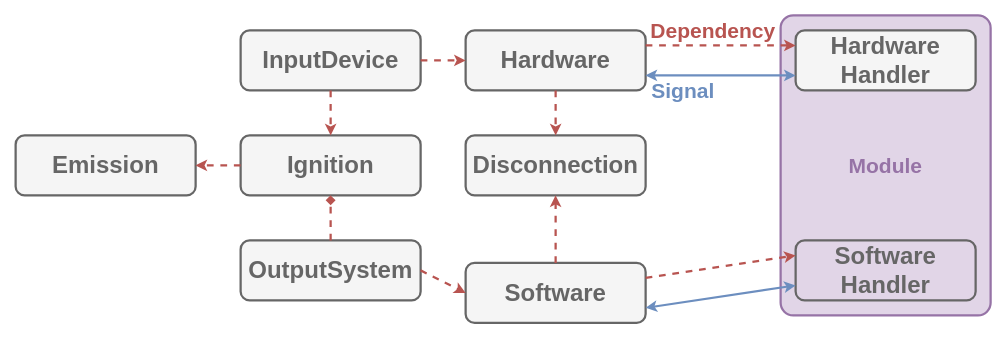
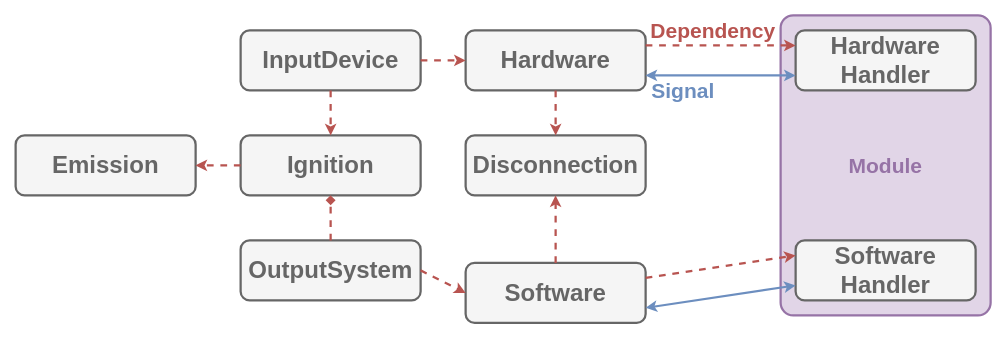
(885, 270) -> (885, 270)
